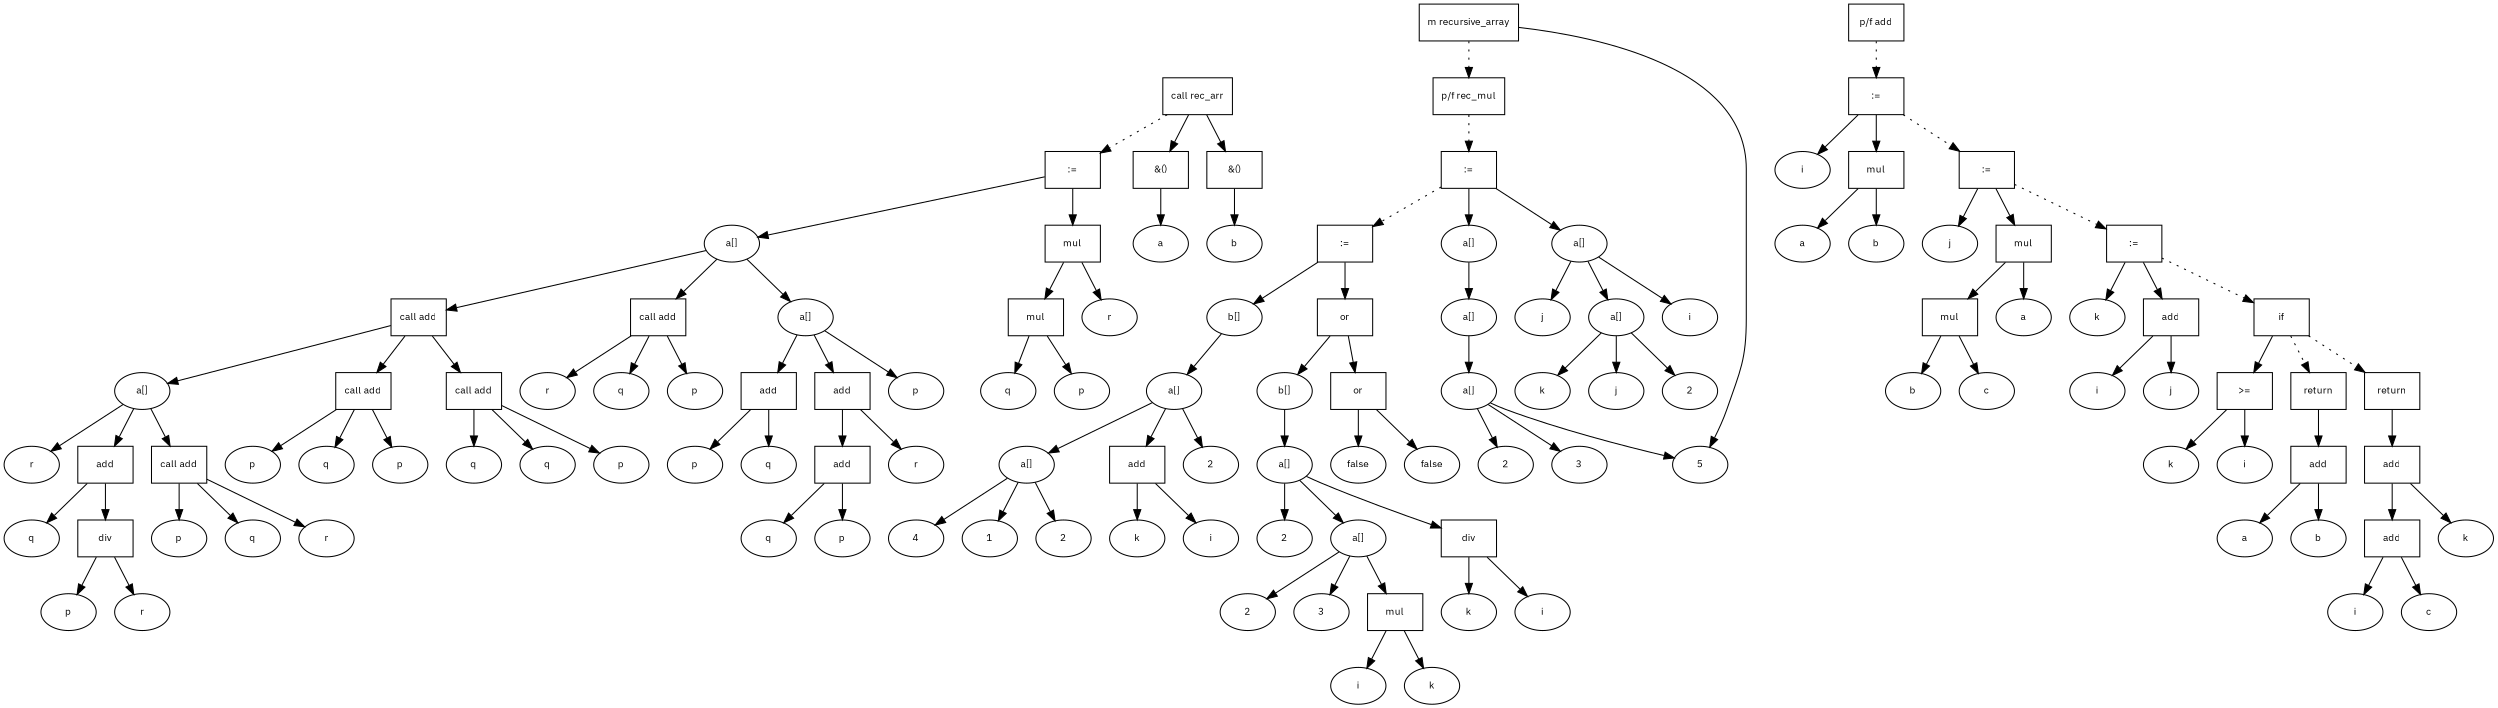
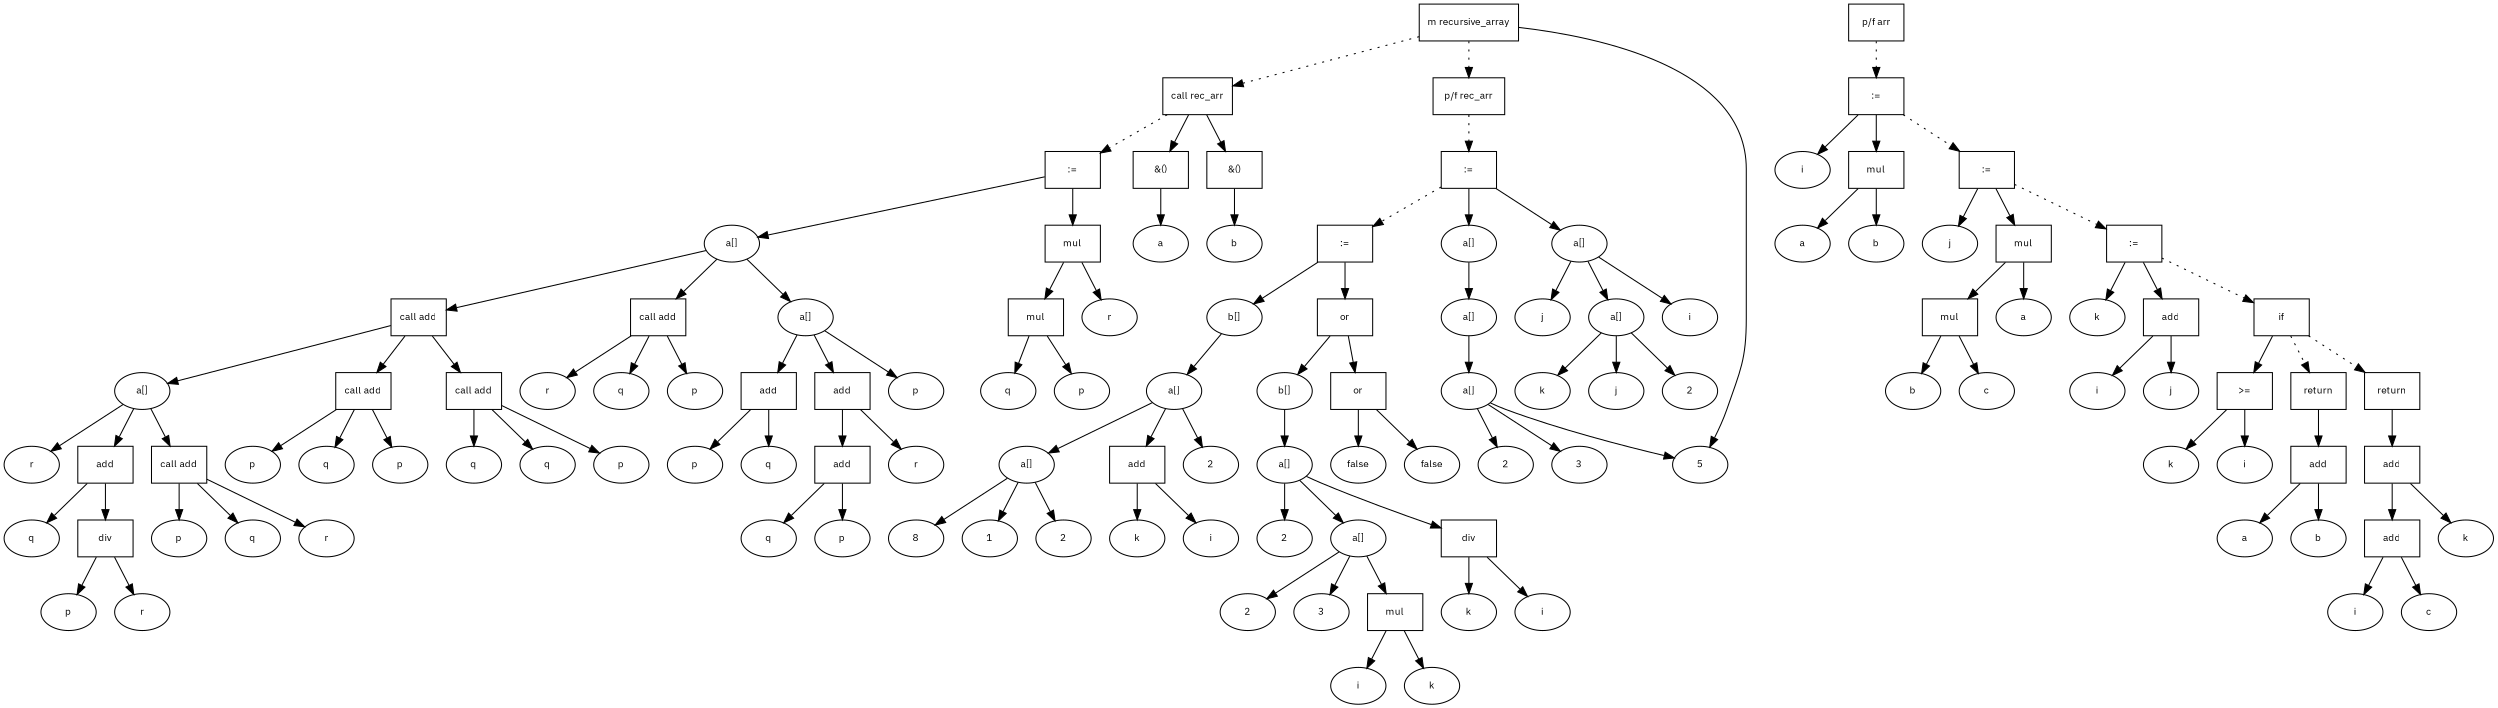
(1876, 23) -> (1876, 23)
none -> (1331, 60)
(1469, 96) -> (1469, 96)
(916, 538) -> (916, 538)
